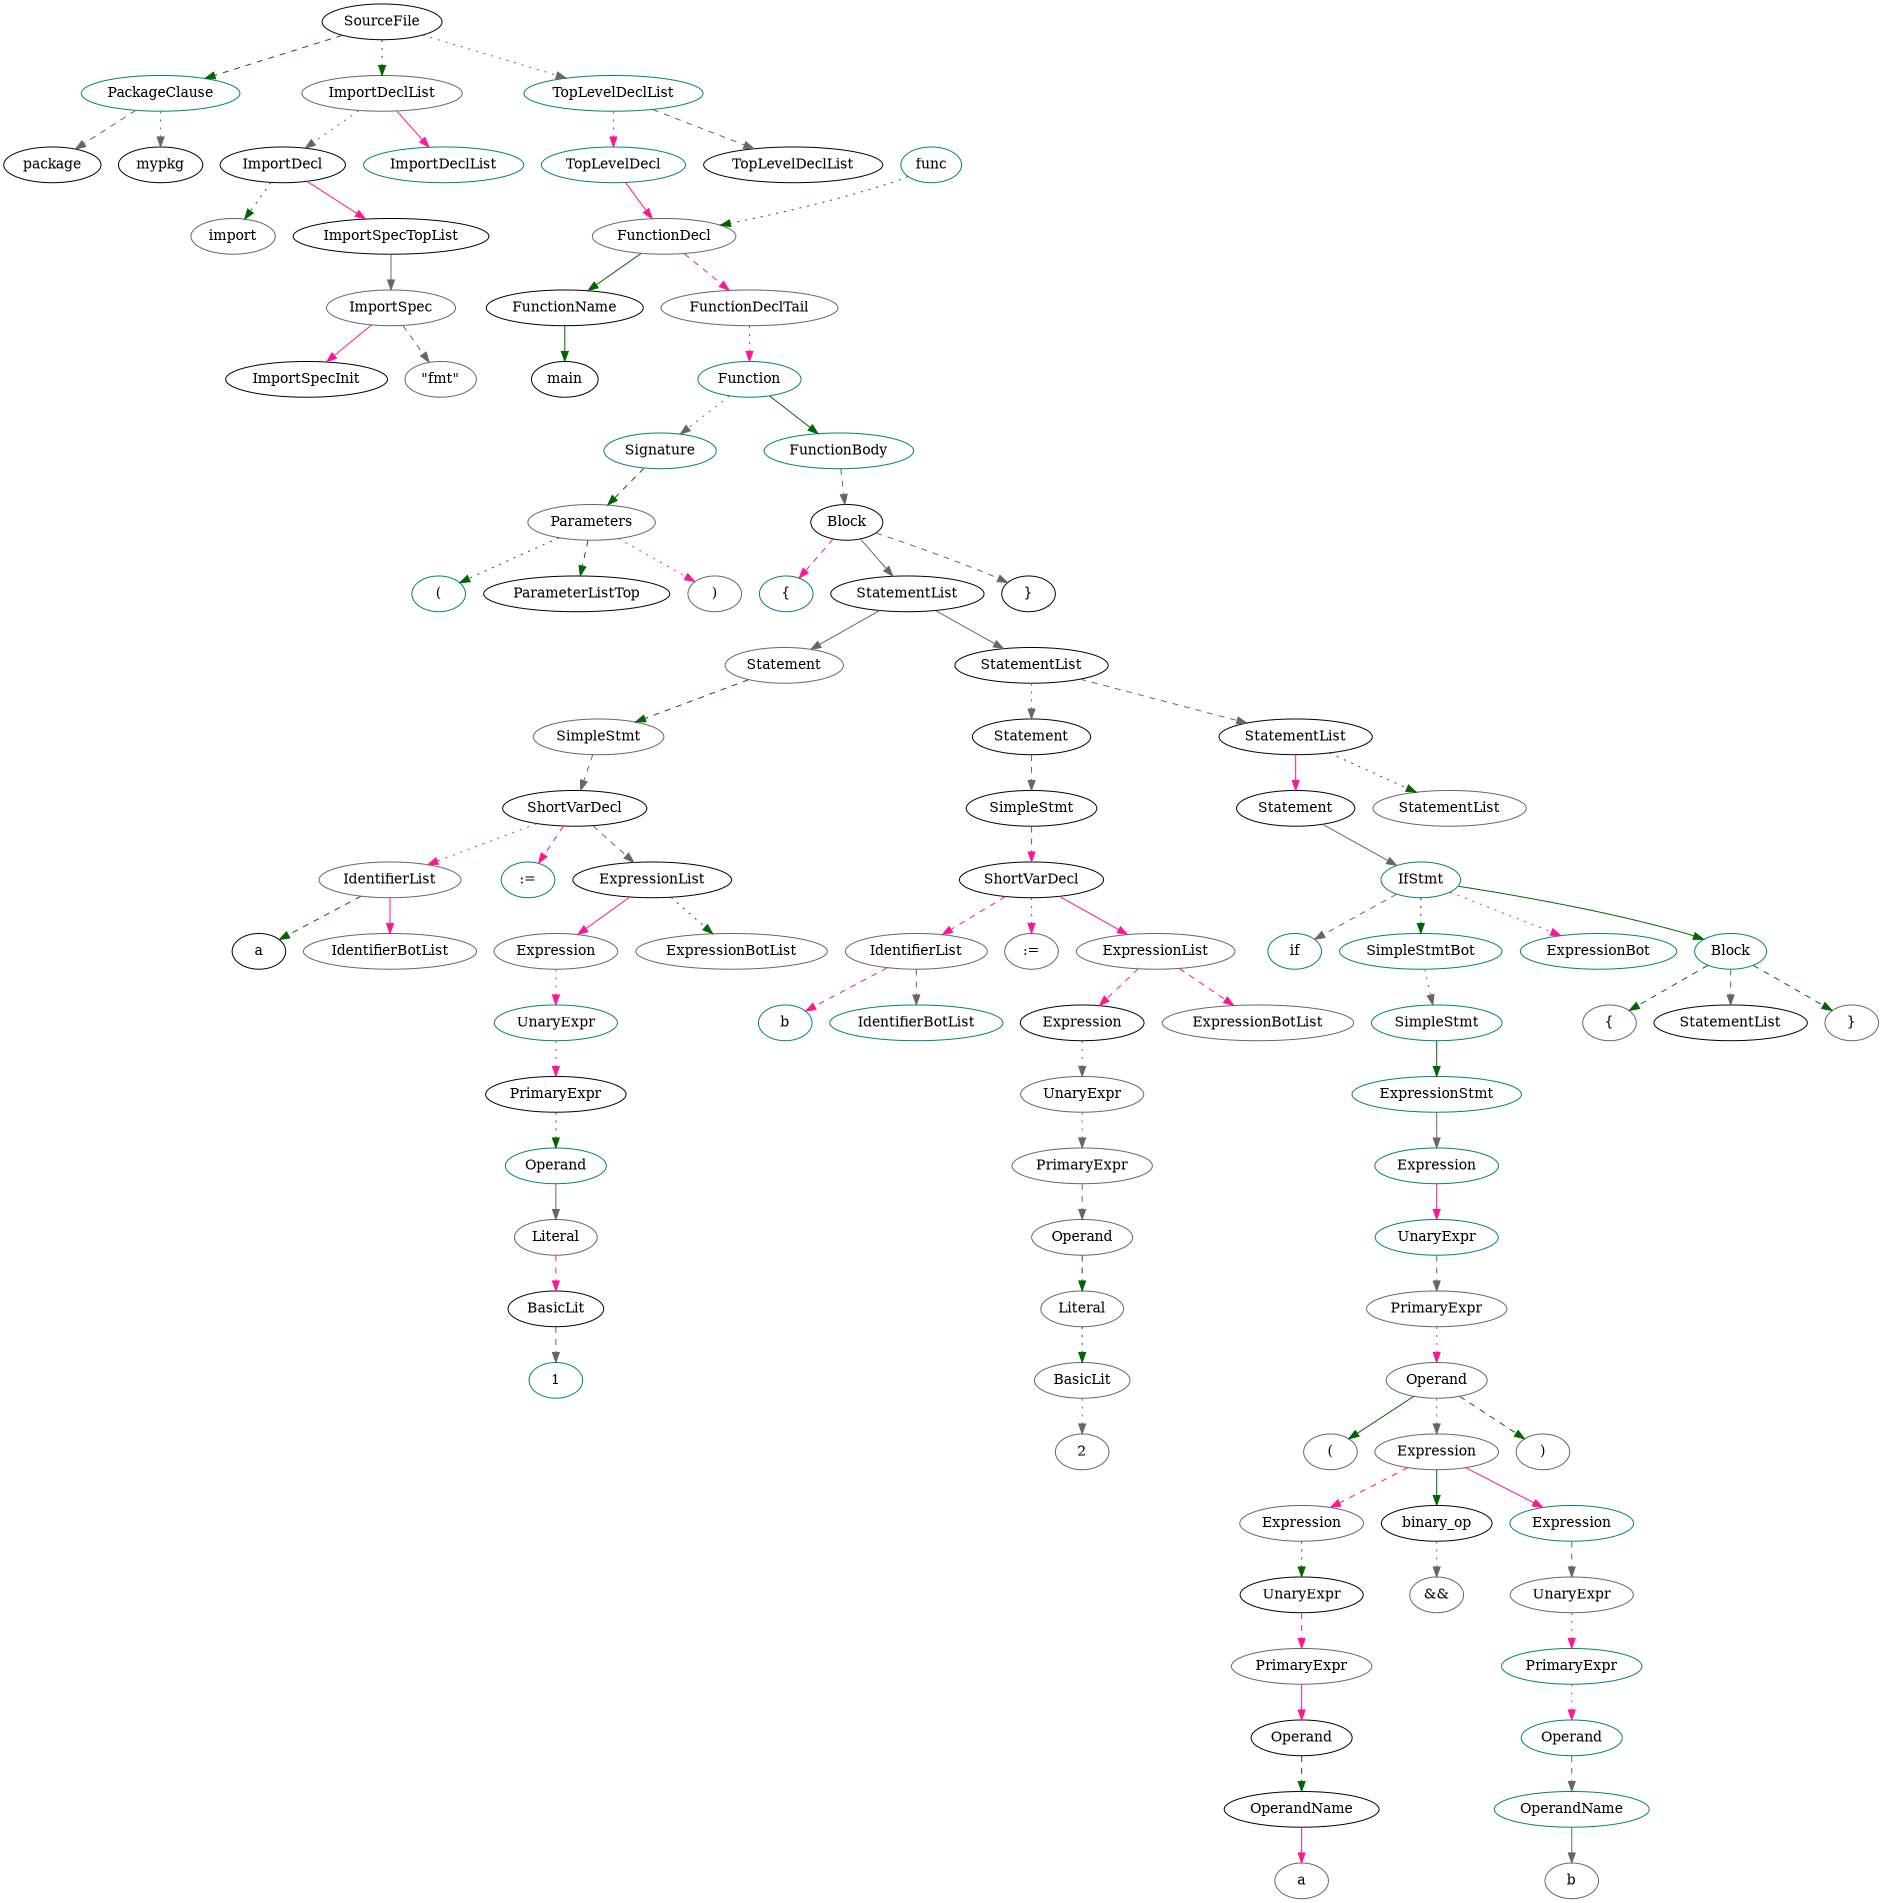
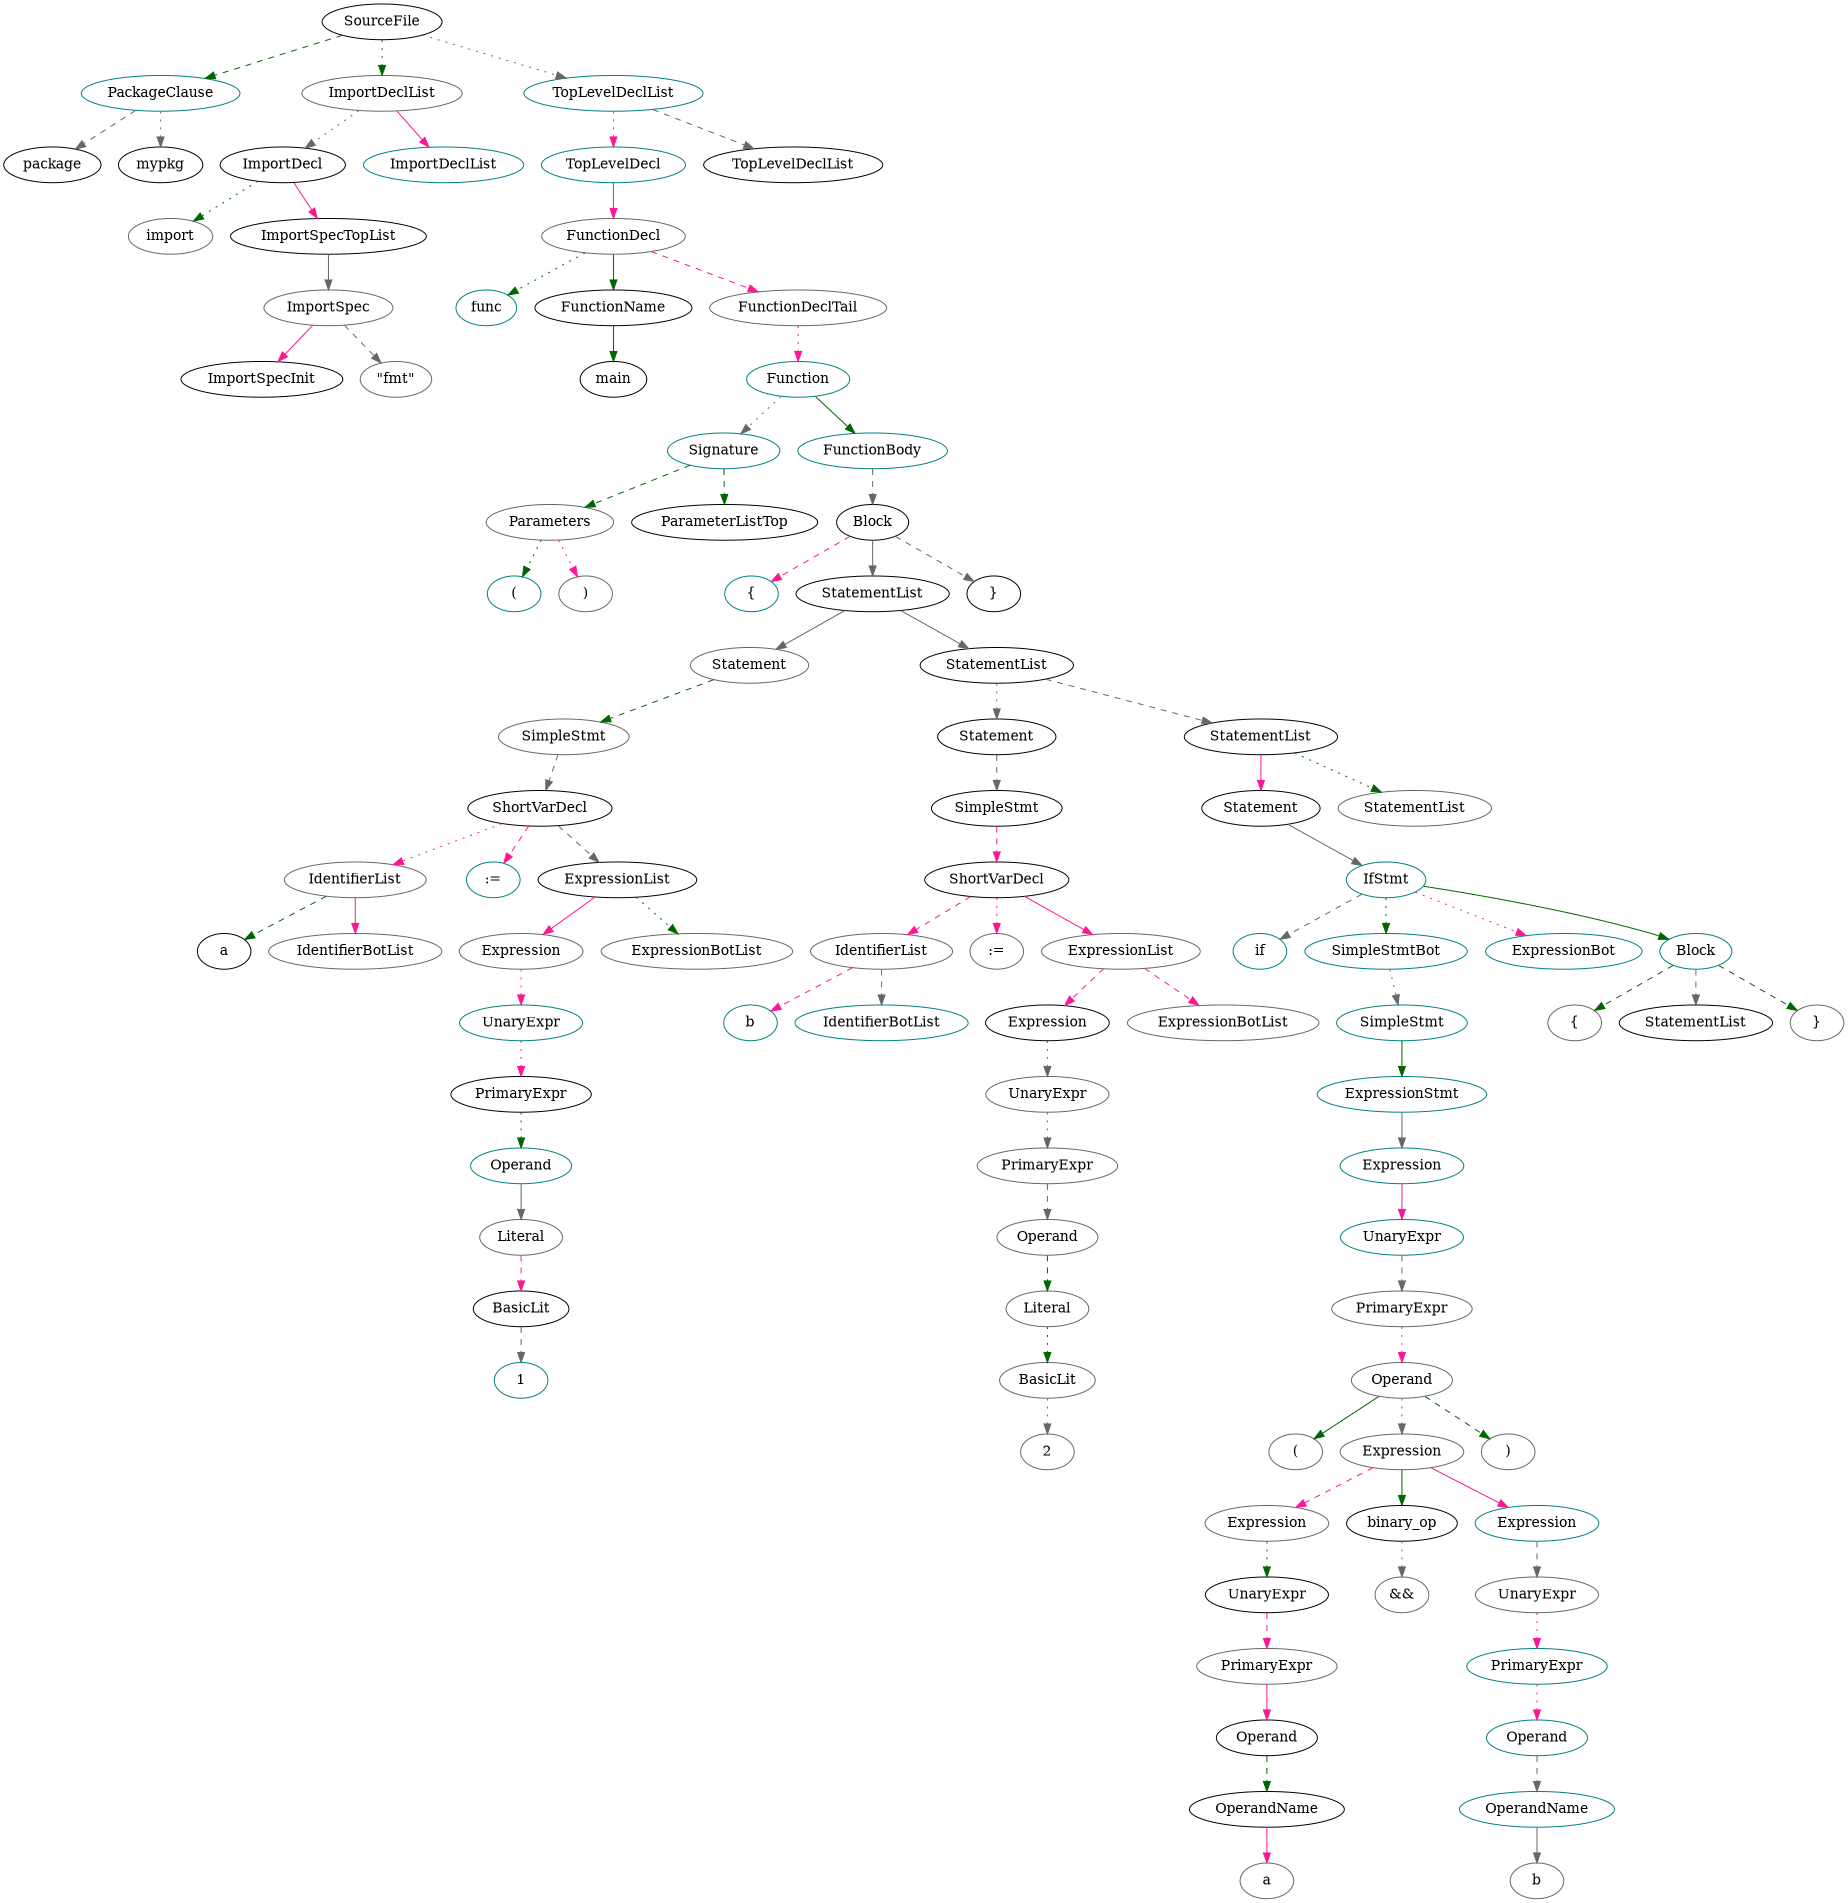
(820, 203) -> (551, 272)
(585, 553) -> (724, 482)
